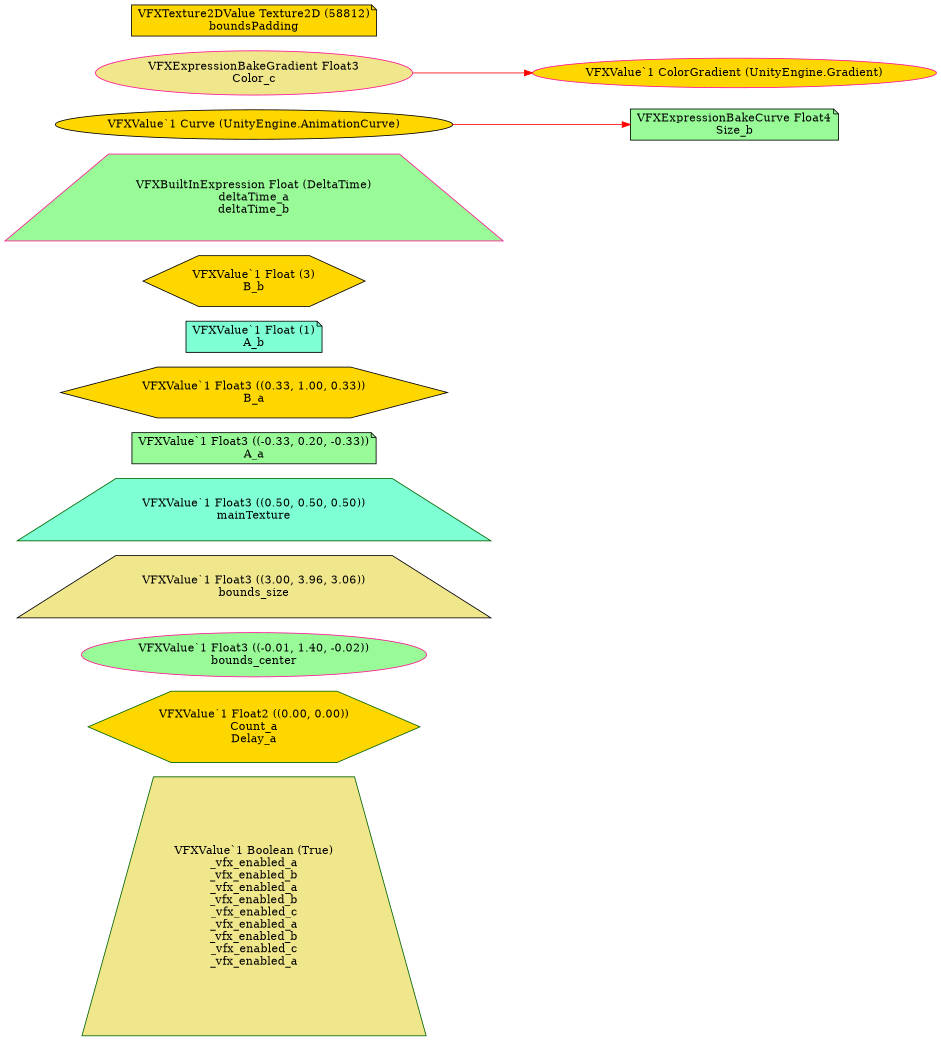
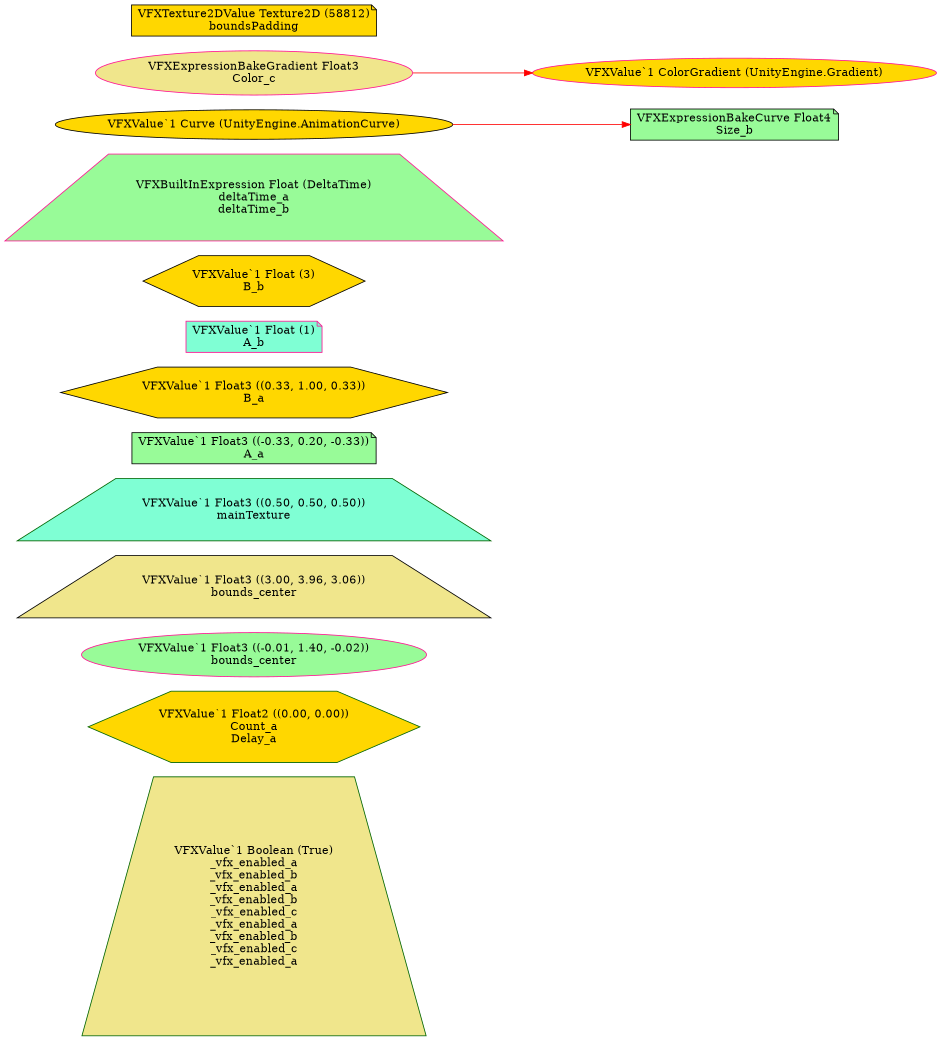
(254, 337) -> (254, 337)
(254, 587) -> (254, 587)
